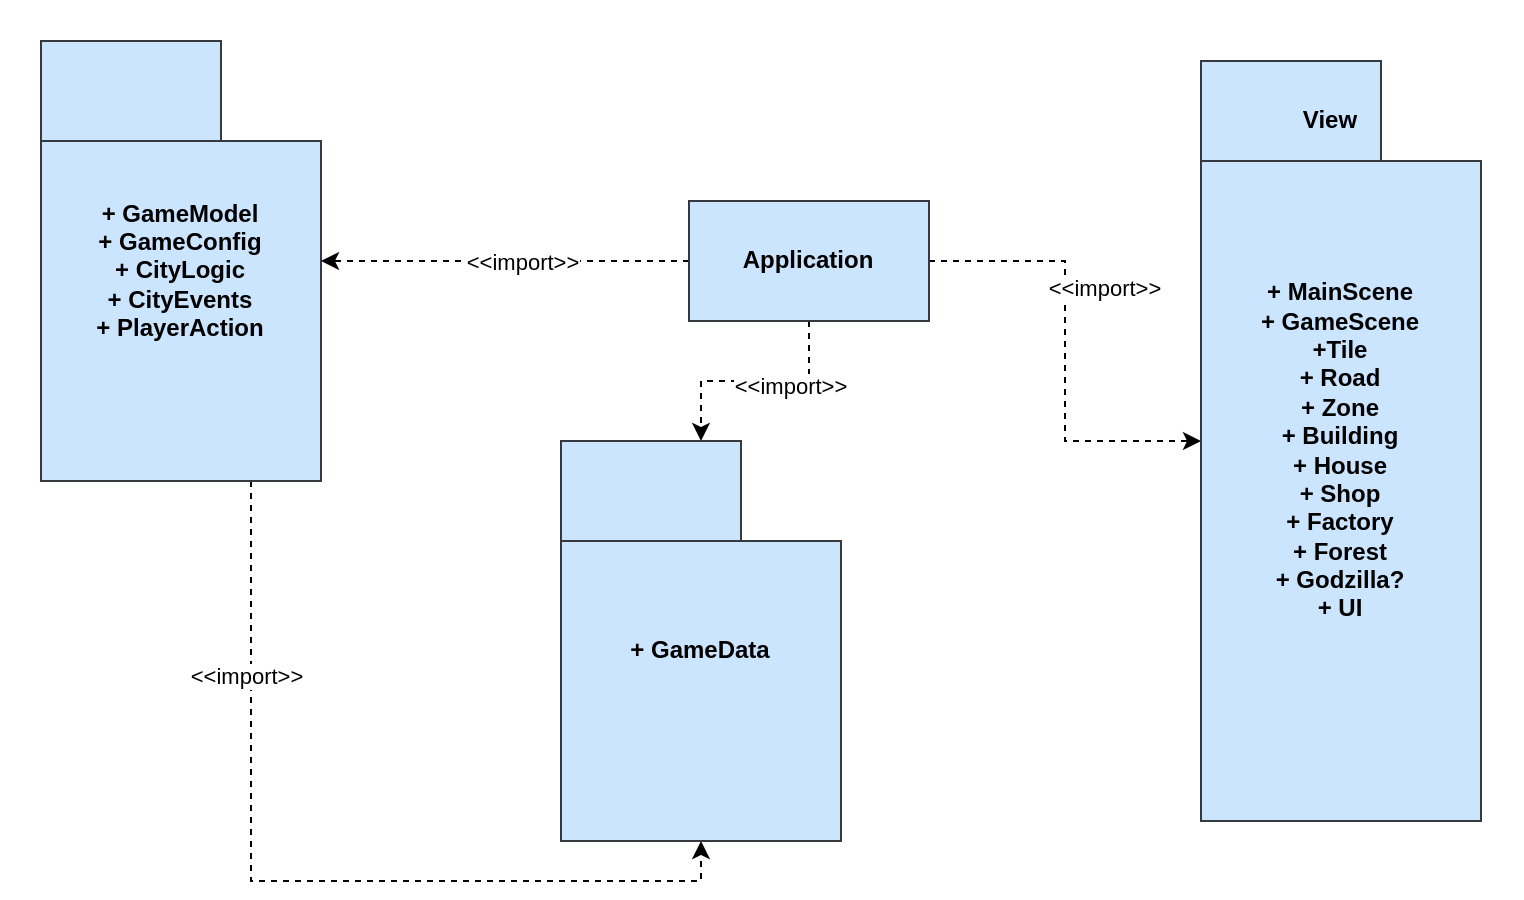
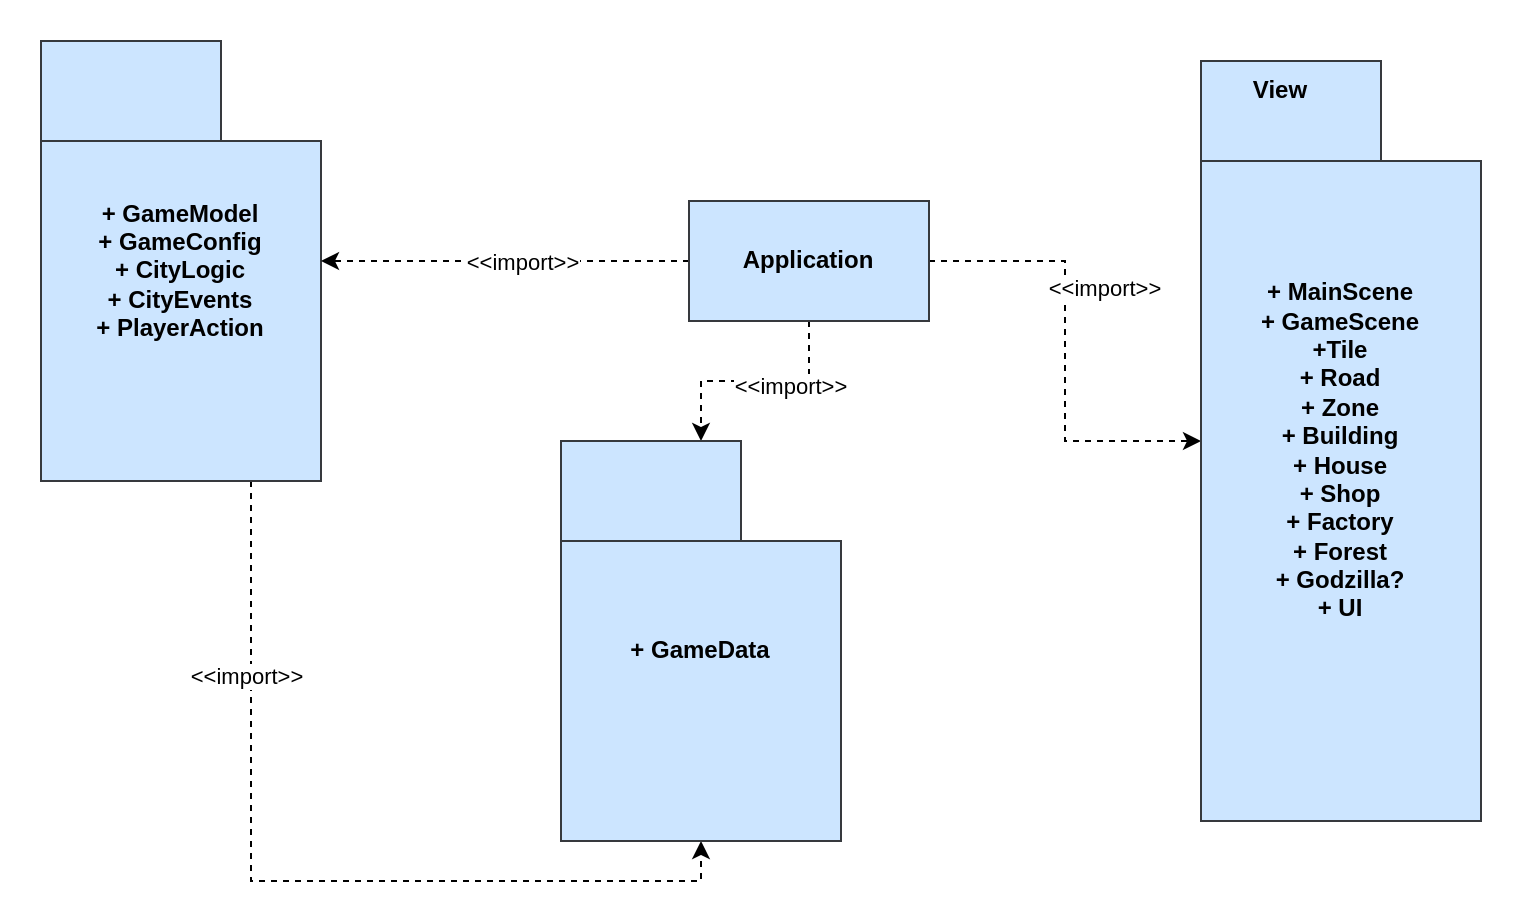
(1331, 121) -> (1281, 91)
